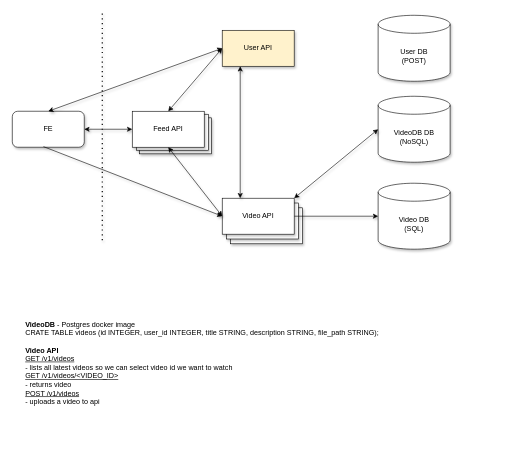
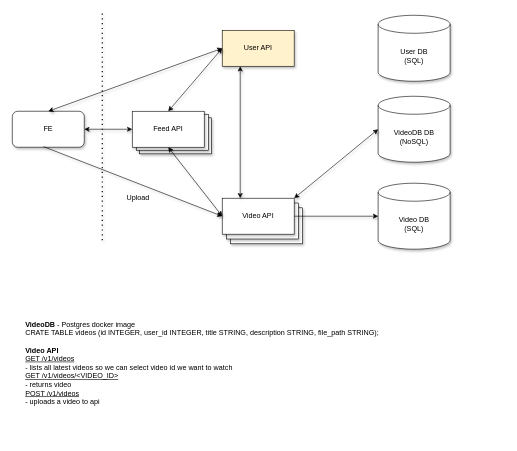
(414, 56) -> (414, 56)
none -> (138, 198)
